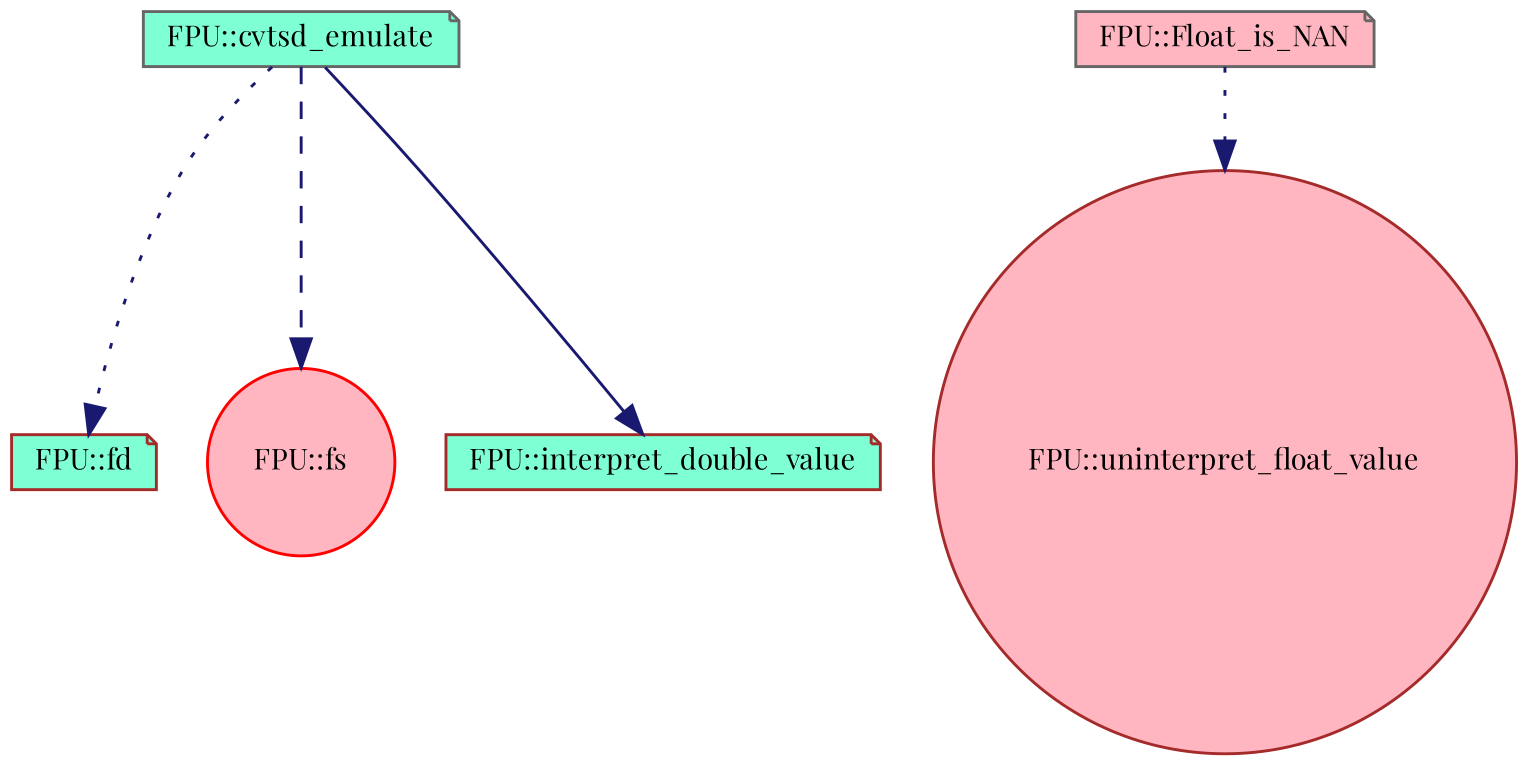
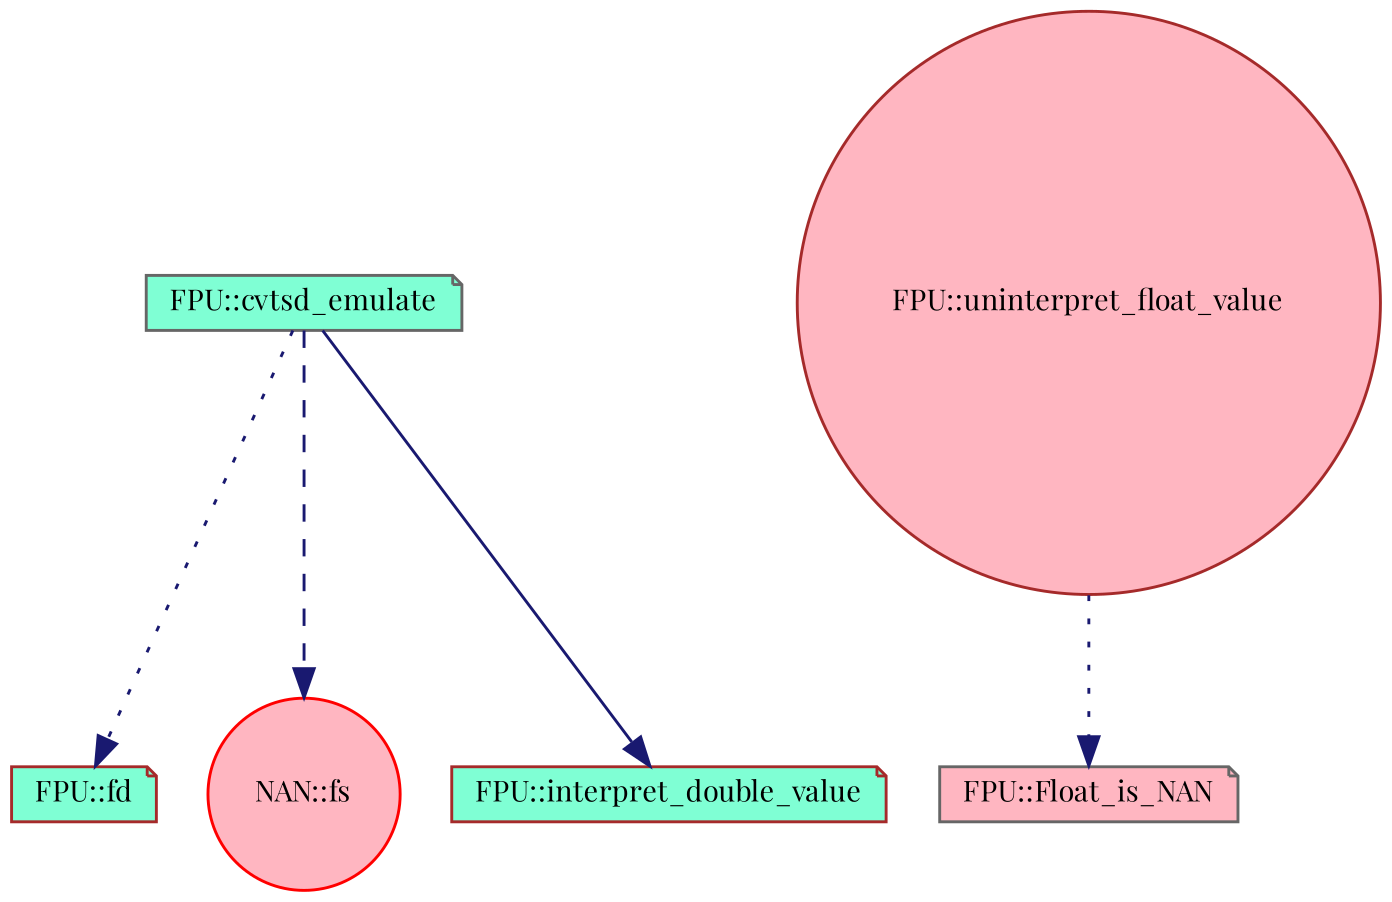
(1225, 104) -> (1089, 666)
(301, 462) -> (304, 794)
